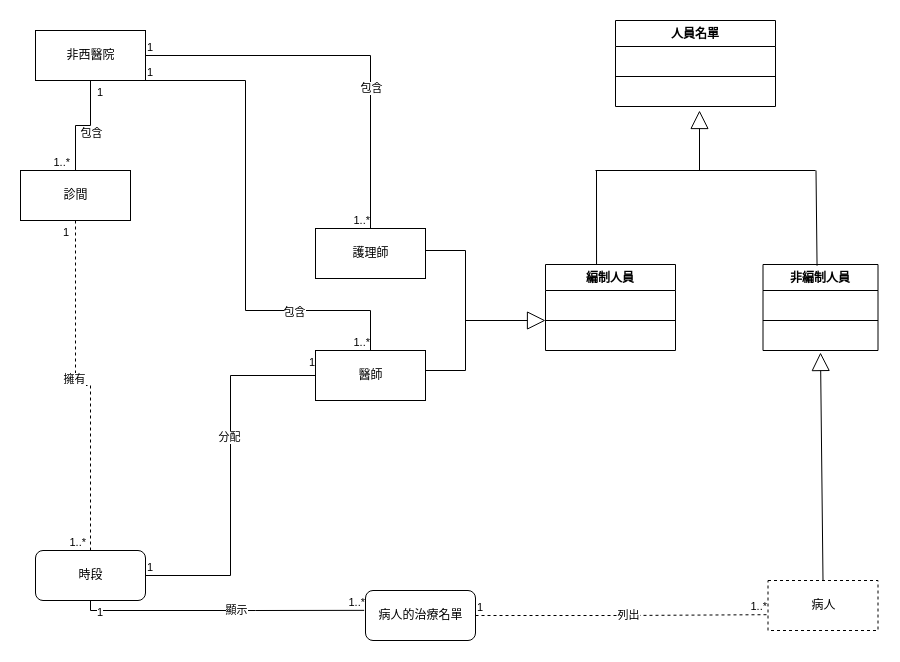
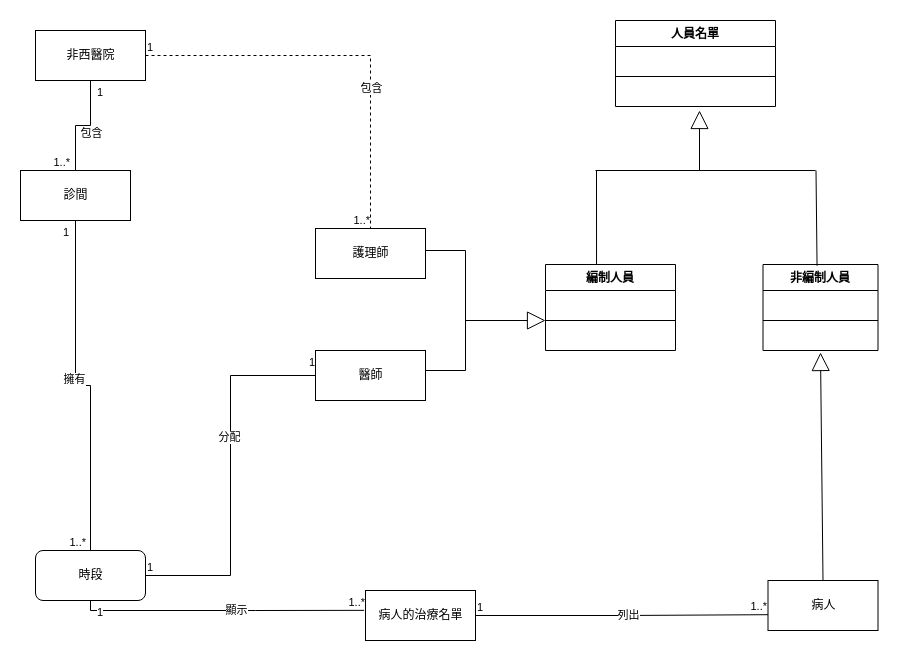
(272, 56) -> (272, 56)
(246, 228) -> none
(91, 465) -> (91, 465)
(823, 606) -> (823, 606)
(421, 616) -> (421, 616)
(547, 616) -> (547, 616)
